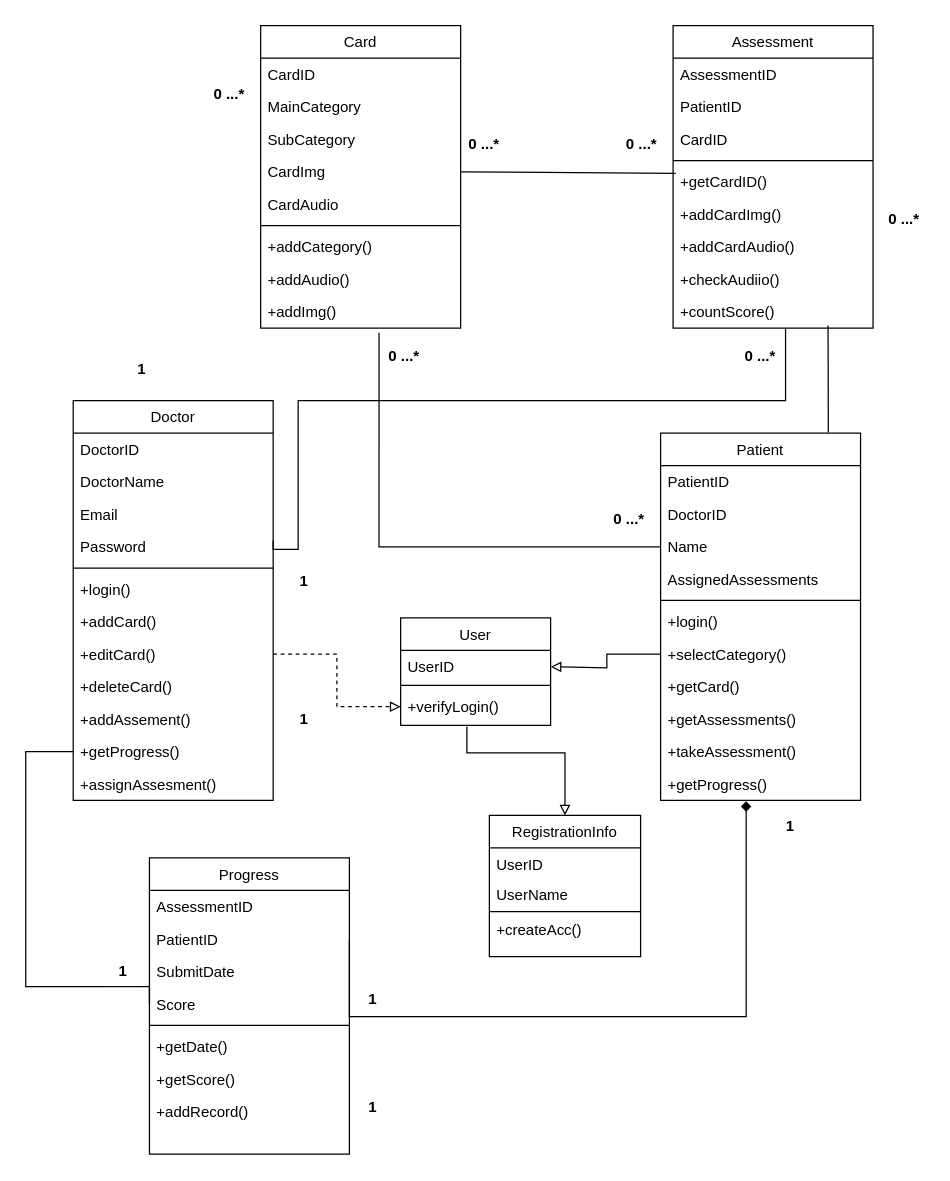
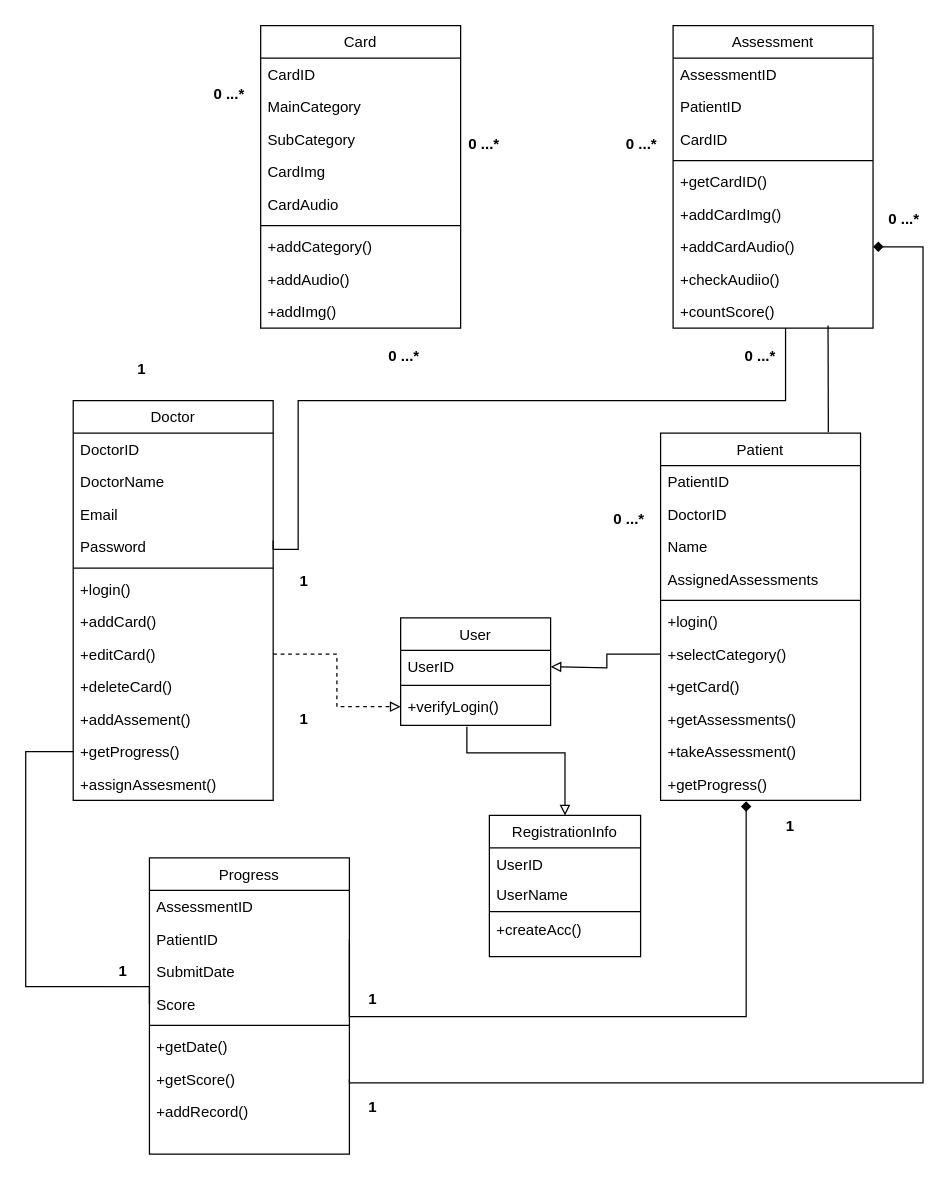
(569, 173) -> none
(411, 547) -> none
none -> (923, 931)
